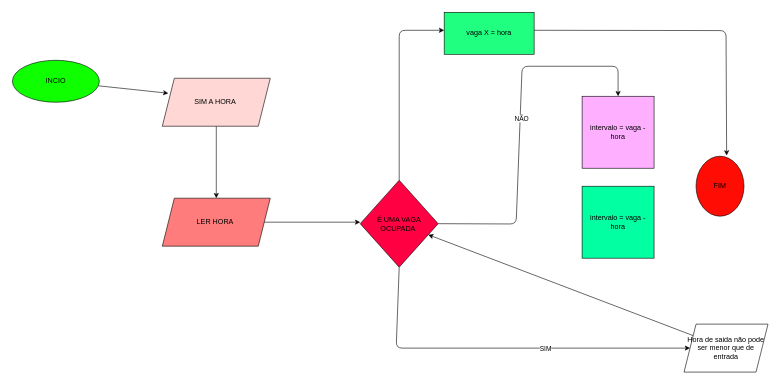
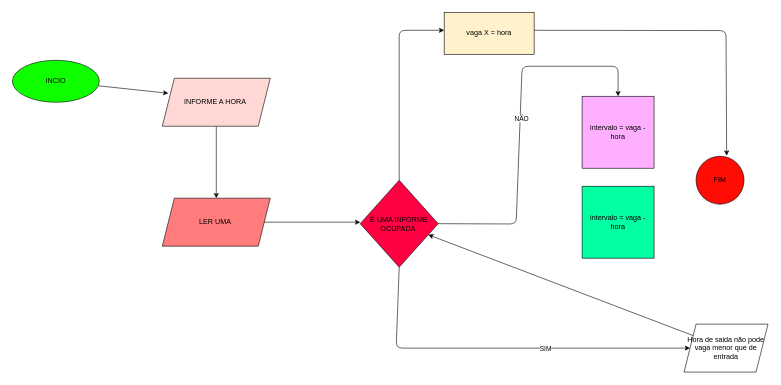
(489, 33) -> (489, 33)
(216, 102) -> (216, 102)
(720, 186) -> (720, 180)
(216, 222) -> (216, 222)
(399, 224) -> (399, 224)
(726, 348) -> (726, 348)
